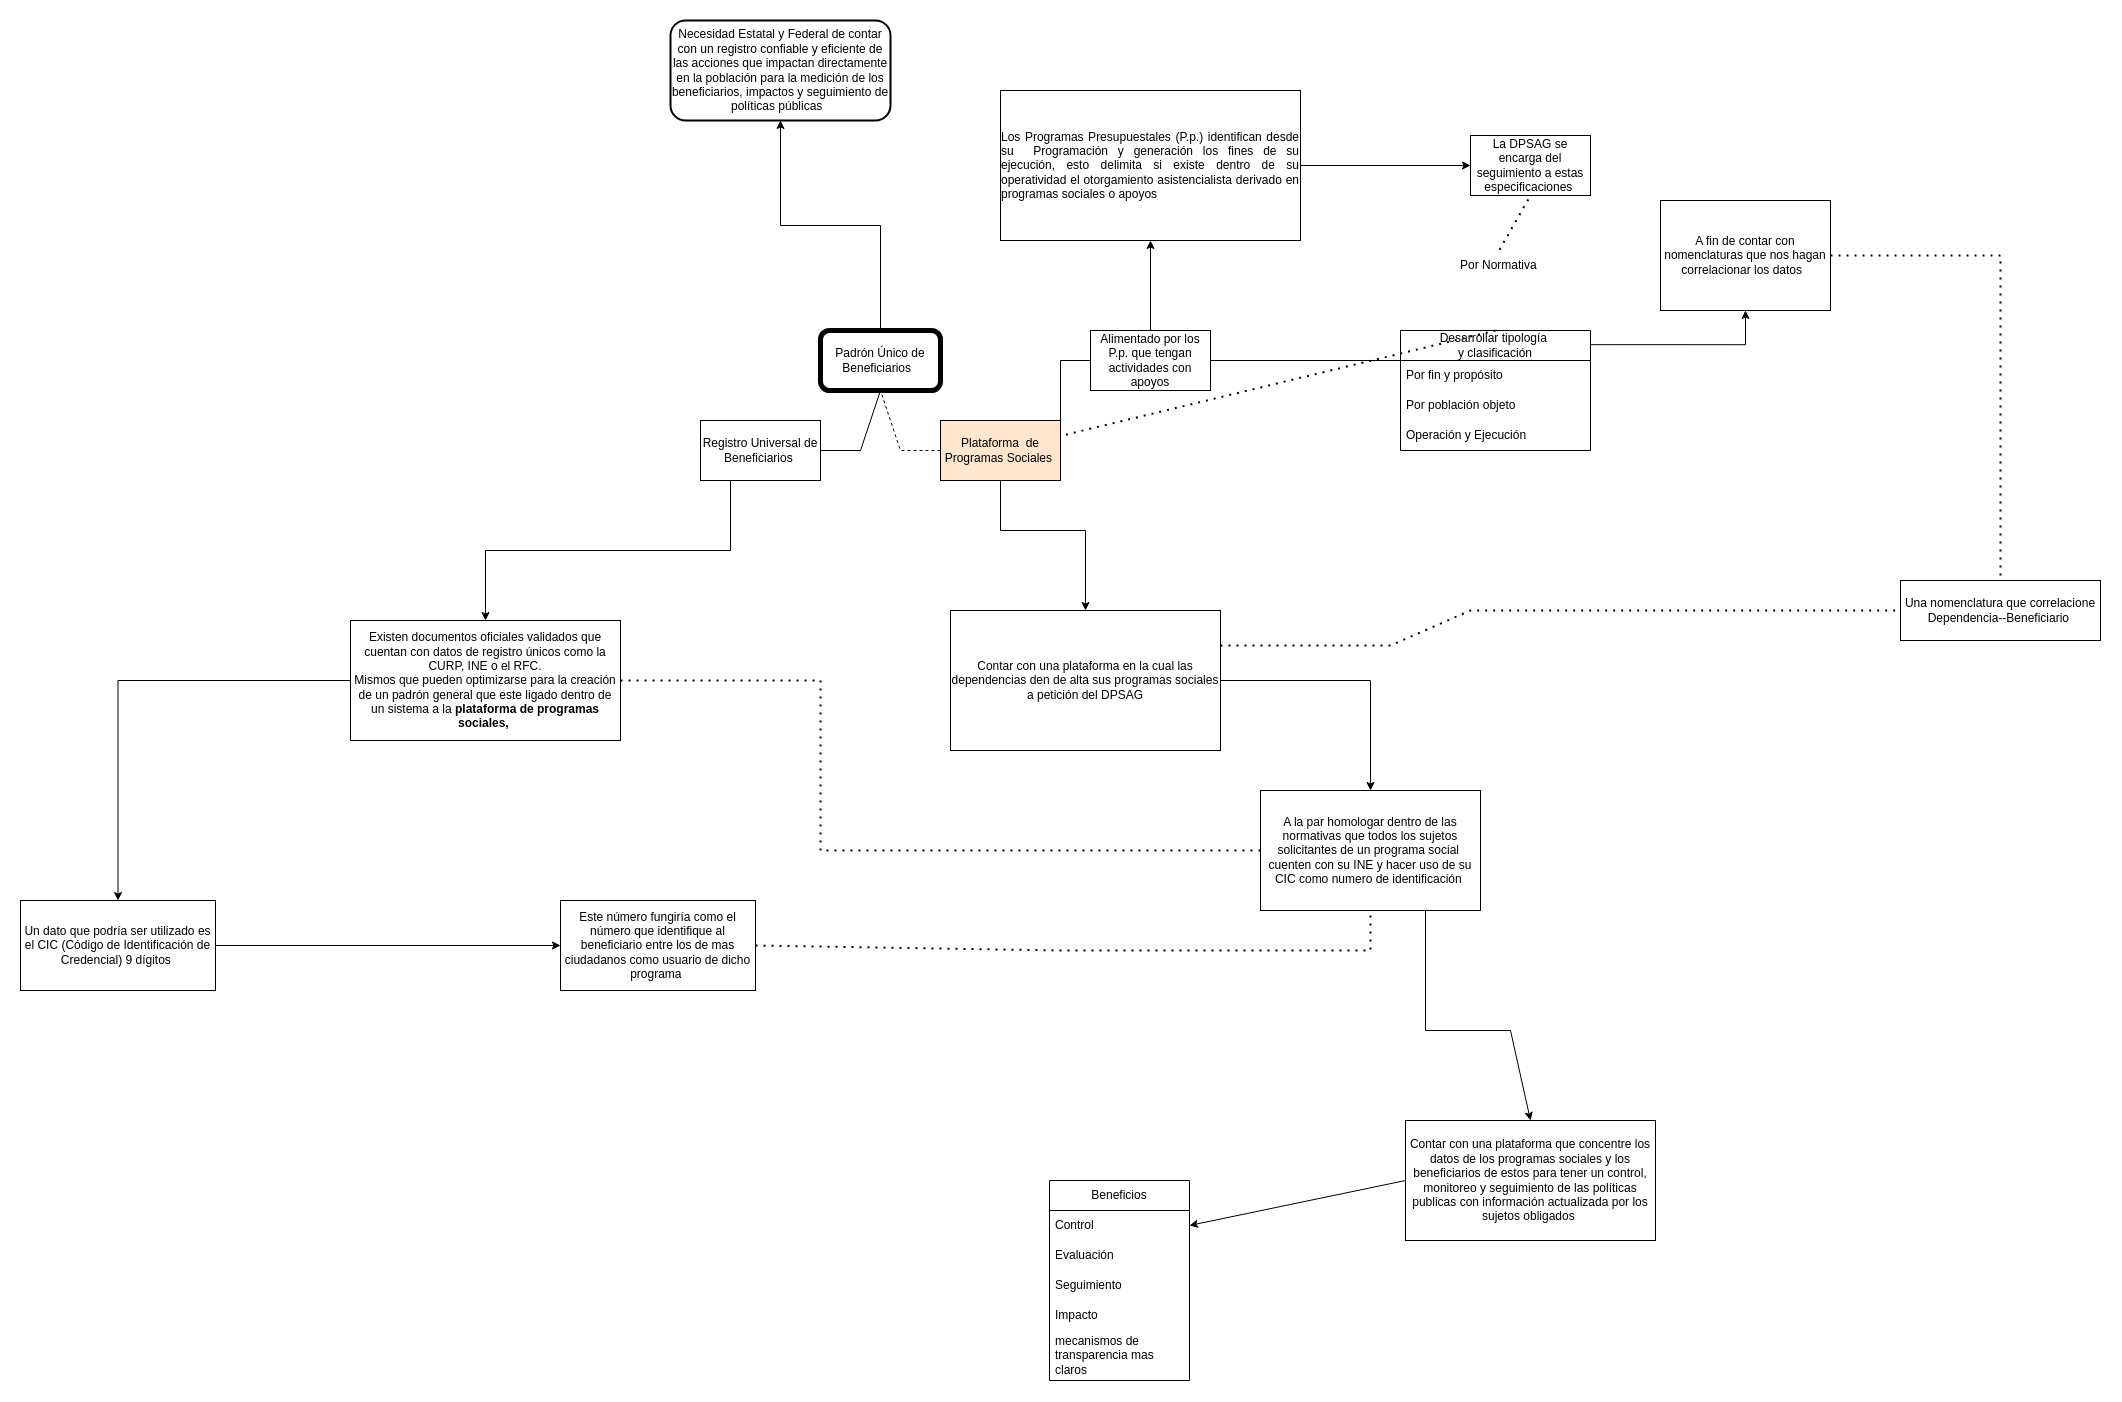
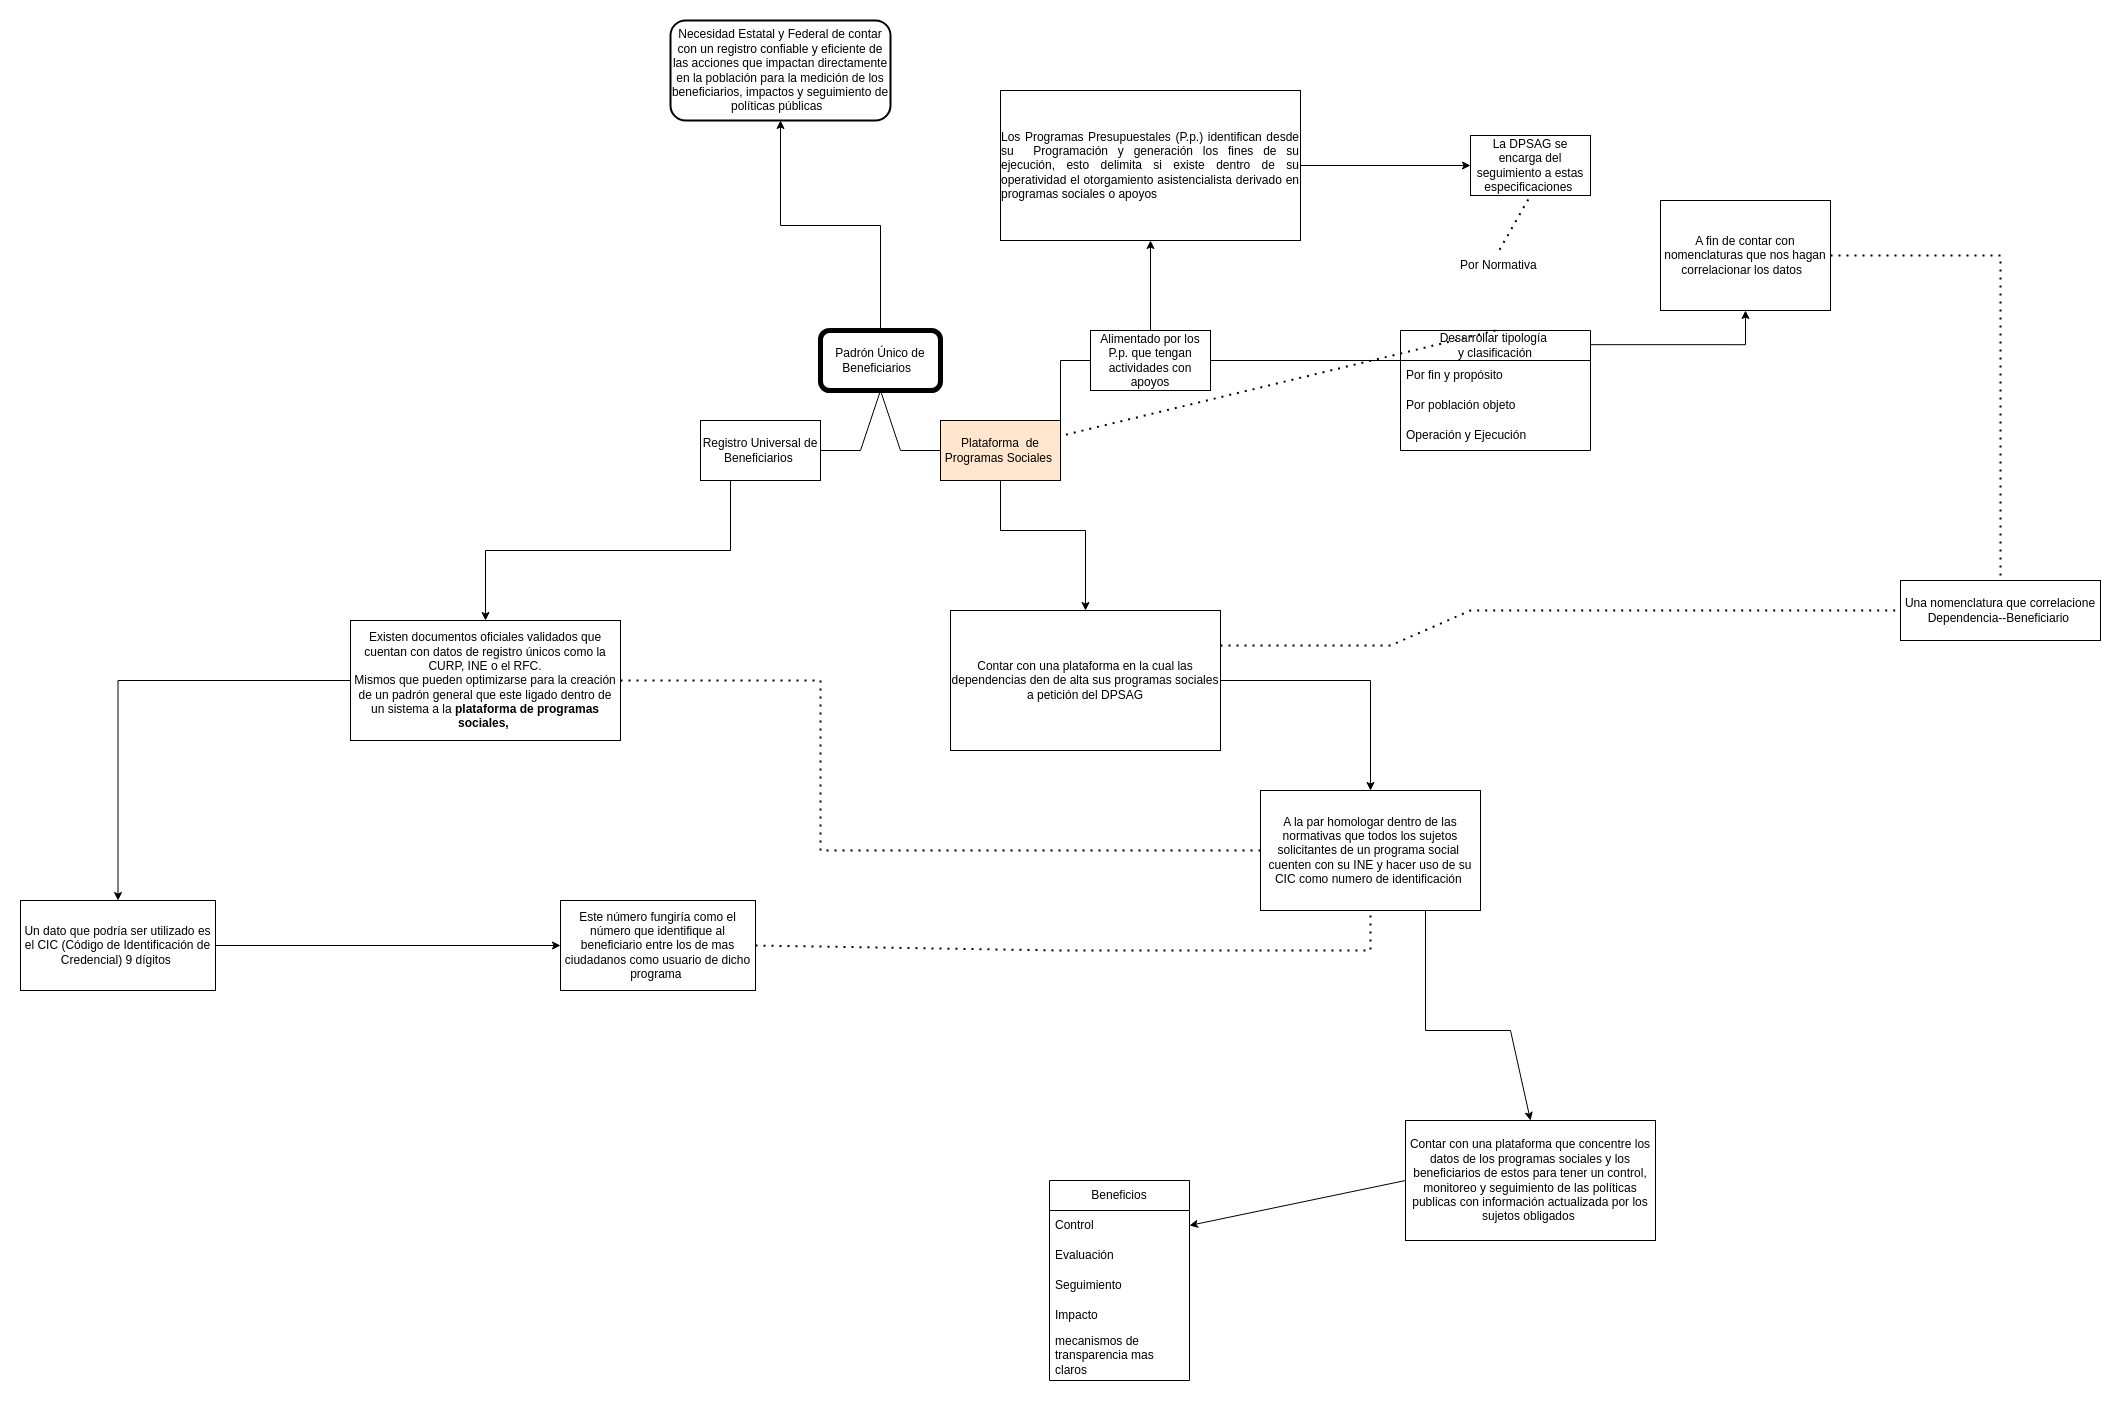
(897, 440) -> (897, 440)
